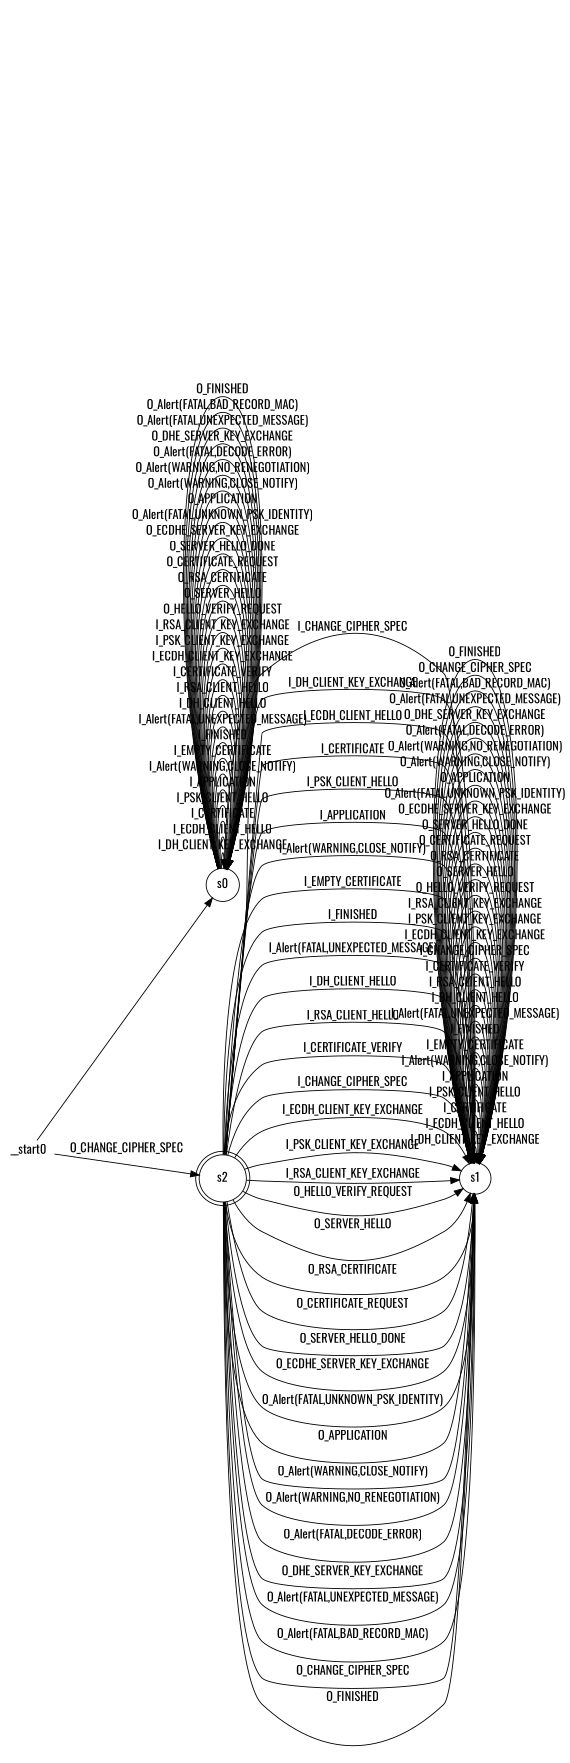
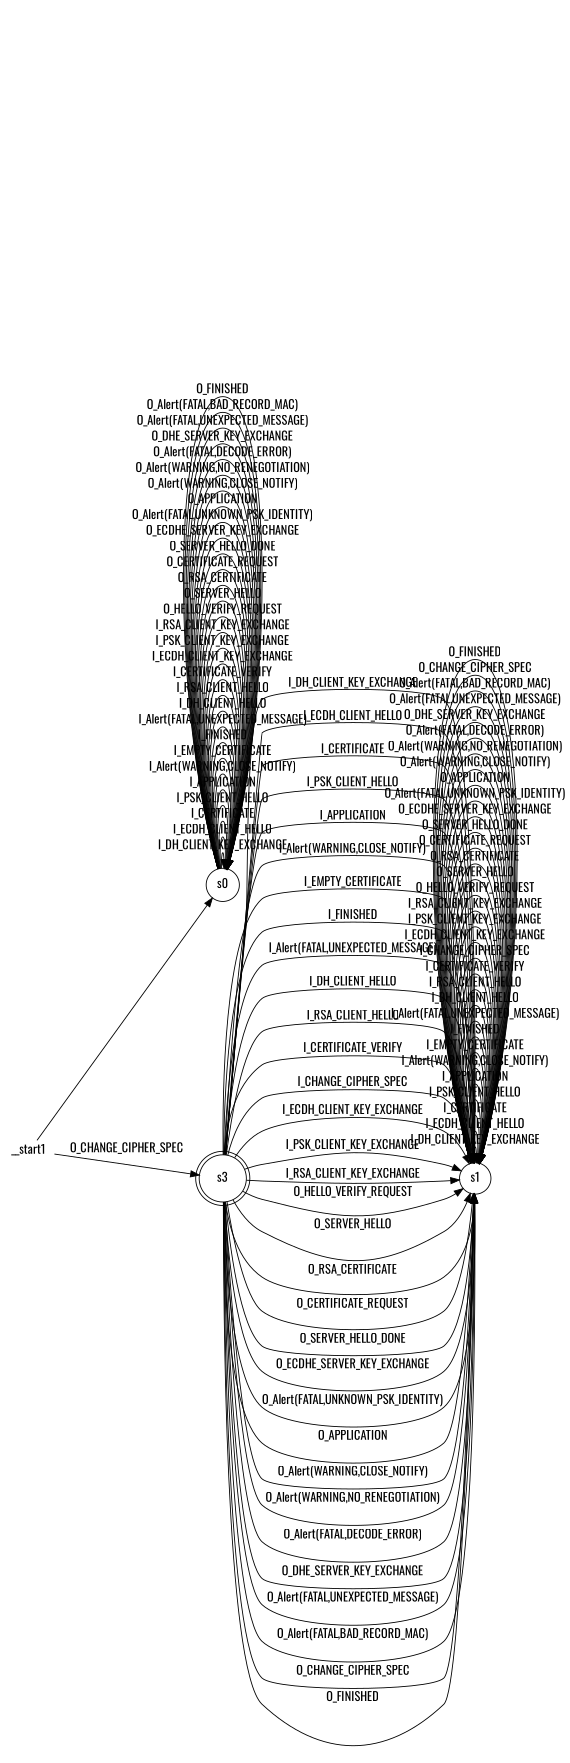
(440, 670) -> none
(29, 1150) -> (29, 1150)
(223, 1178) -> (223, 1178)
